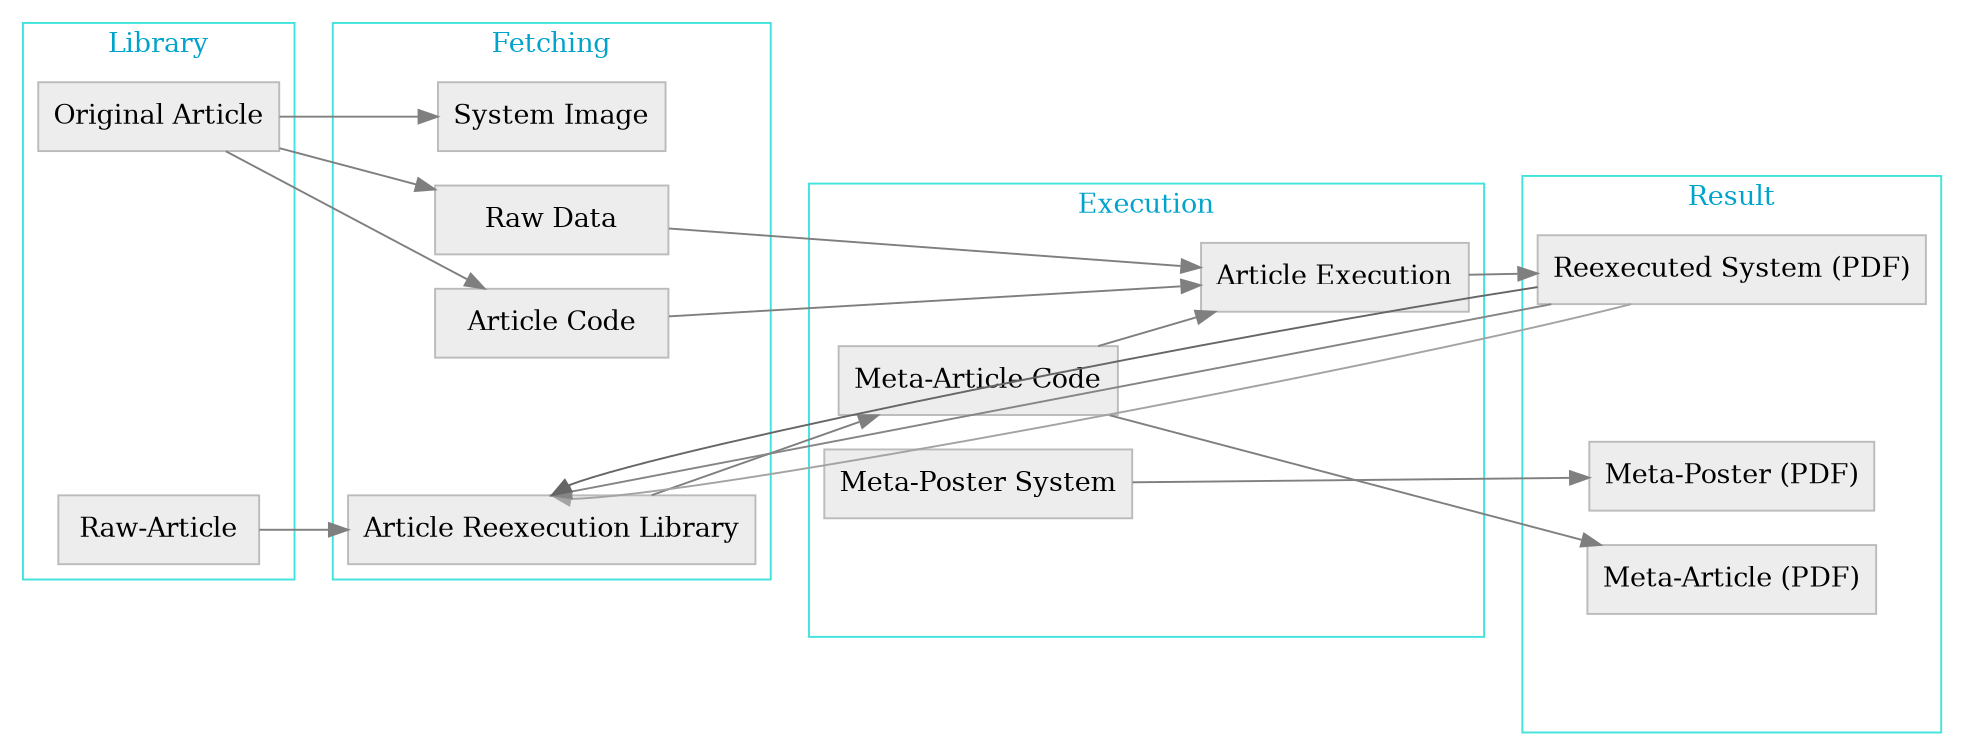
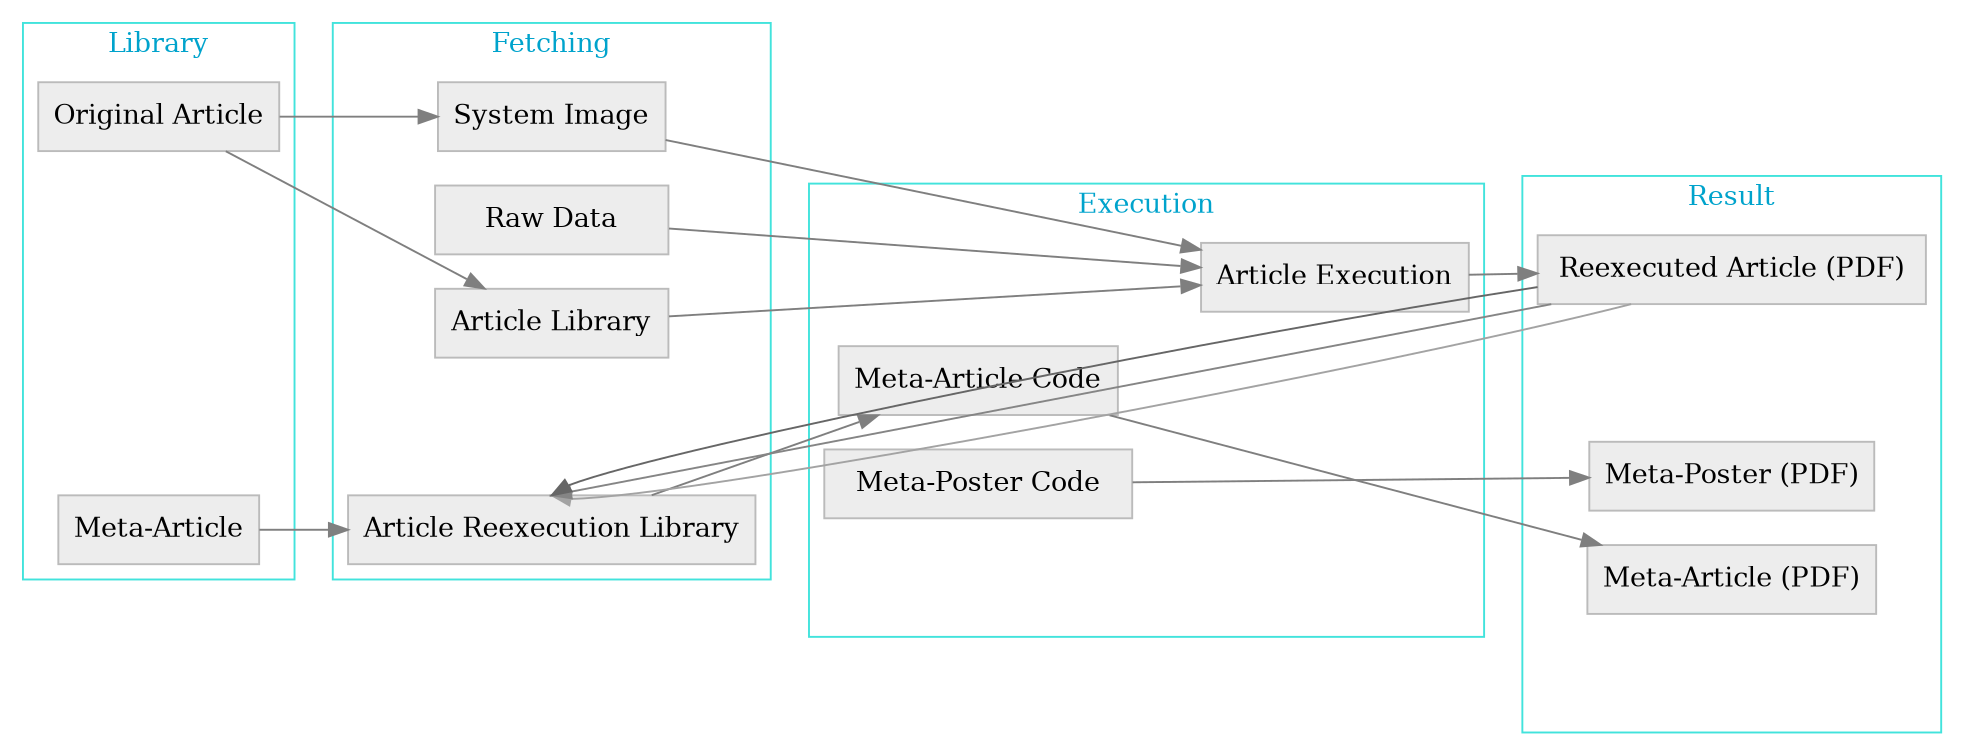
(348, 166) -> none
(1732, 270) -> (1732, 270)
(552, 323) -> (552, 323)
(1147, 332) -> (936, 196)
(978, 484) -> (978, 484)
(159, 530) -> (159, 530)
